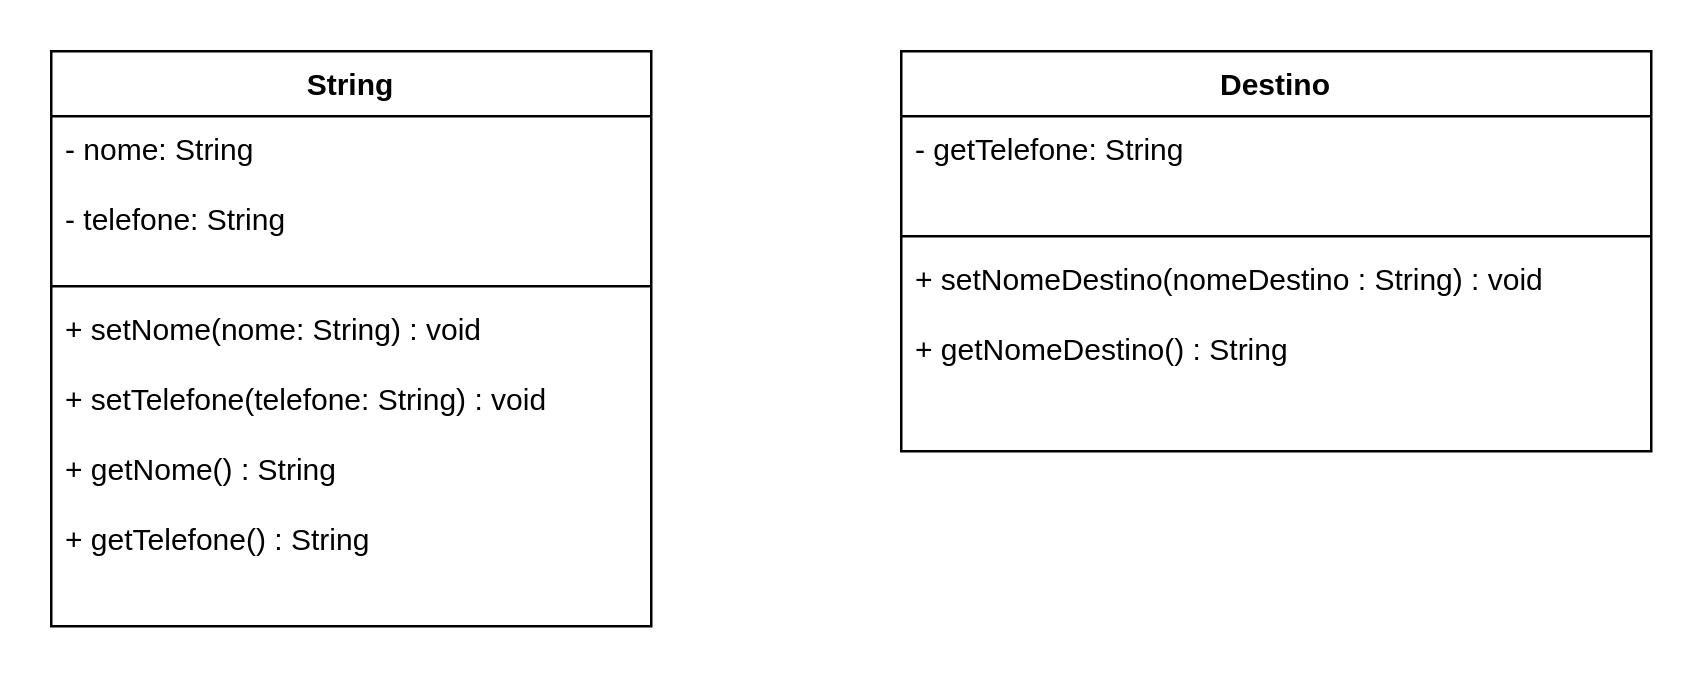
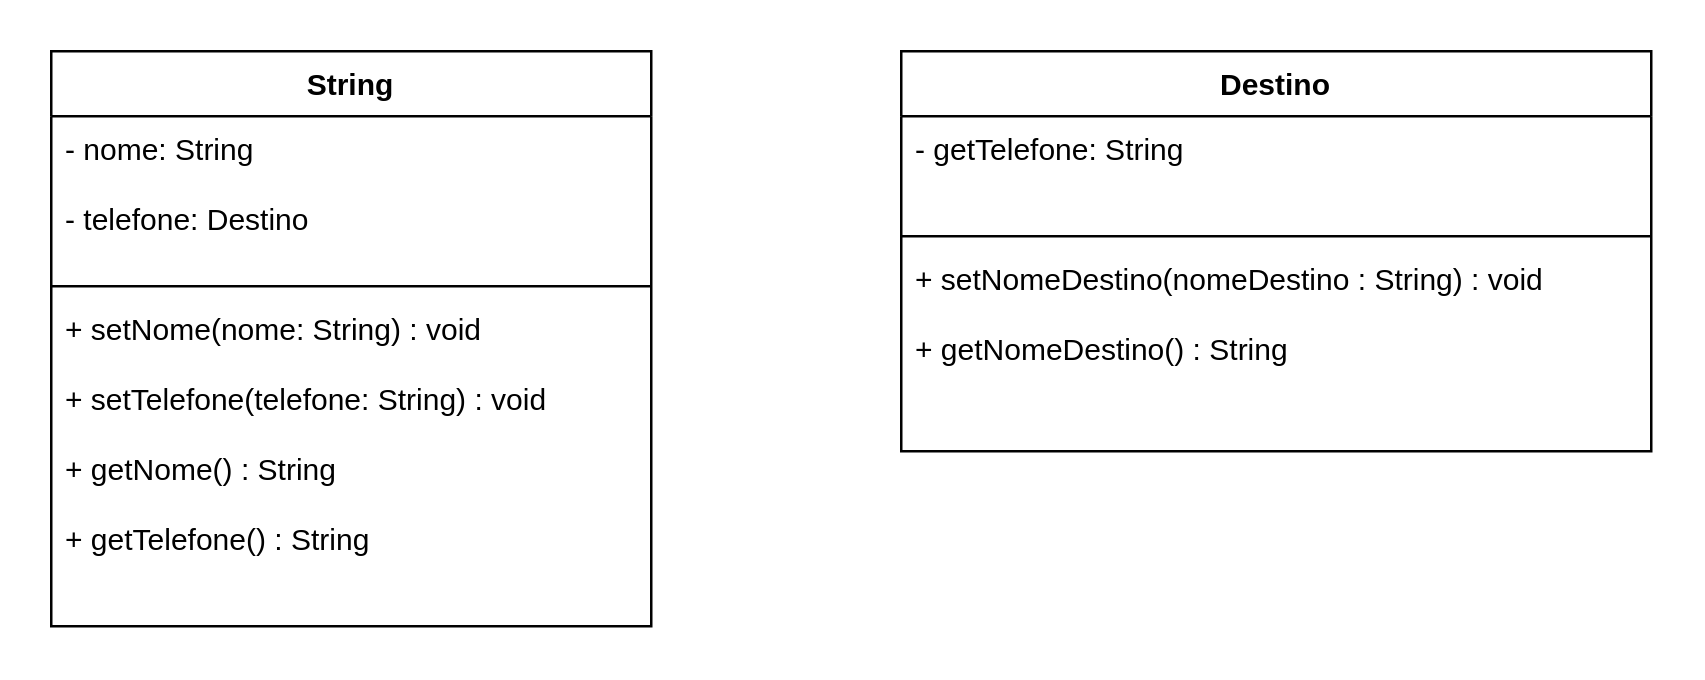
(167, 150) -> (167, 150)
